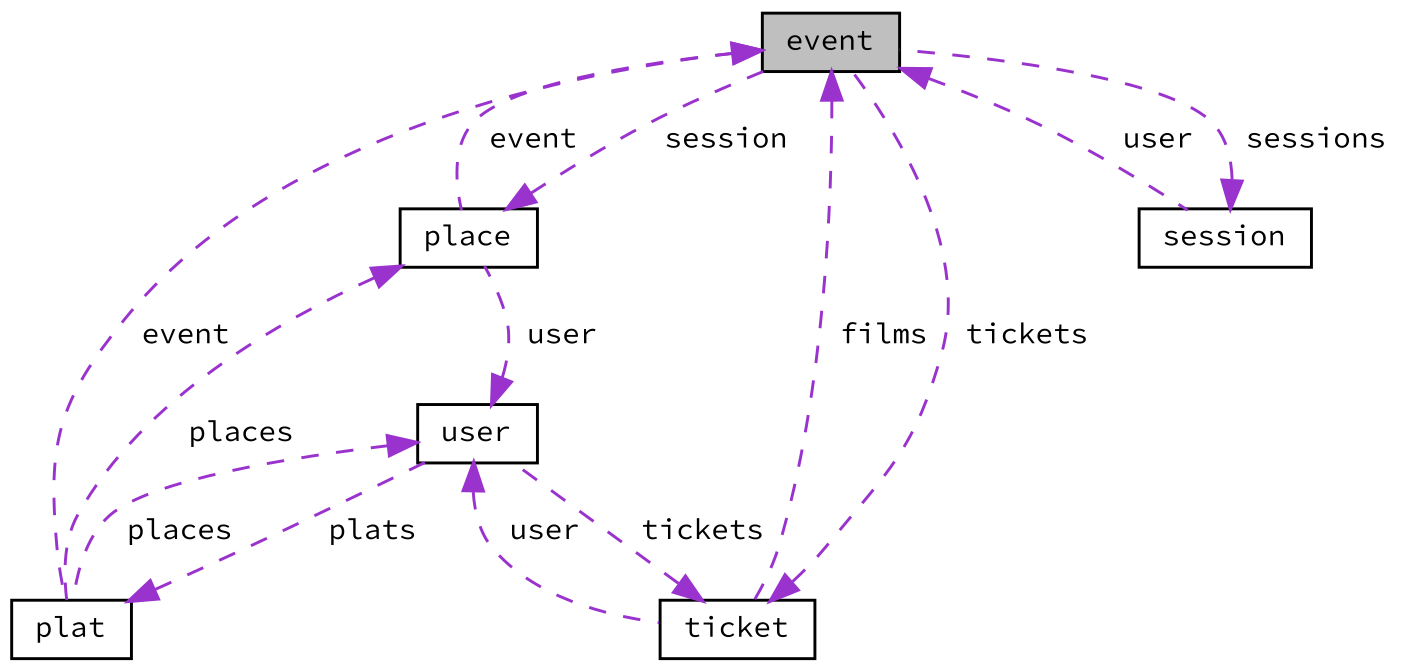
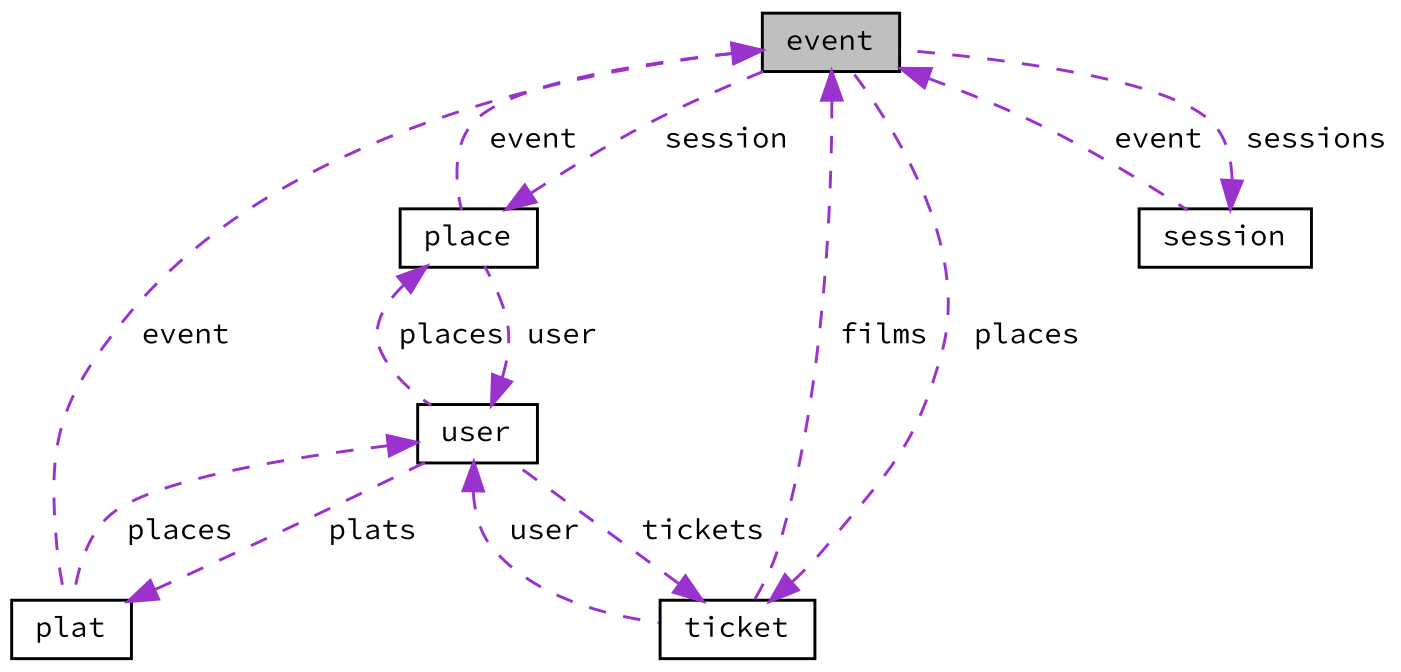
(1151, 140) -> (1151, 140)
(1019, 336) -> (1019, 336)
(173, 402) -> (381, 351)
